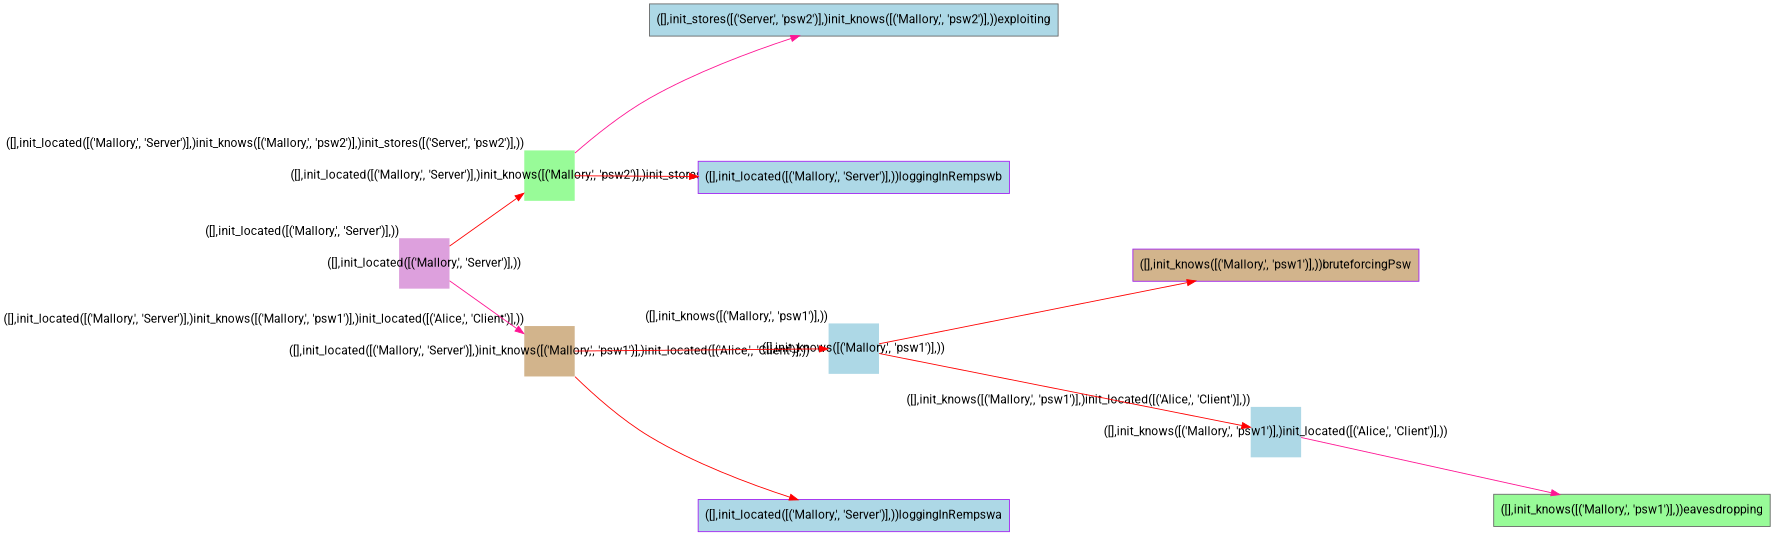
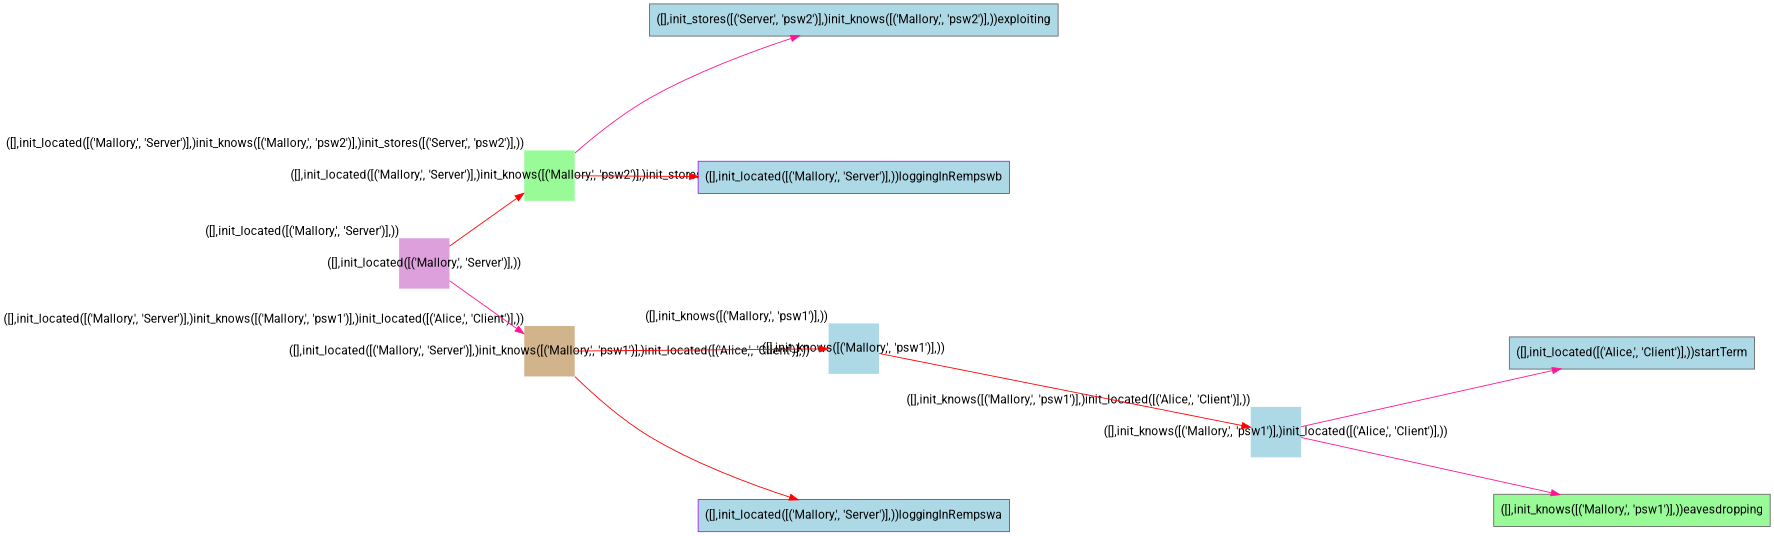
(1276, 265) -> none
none -> (1632, 353)
